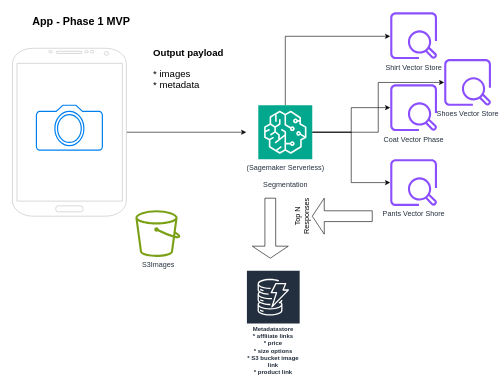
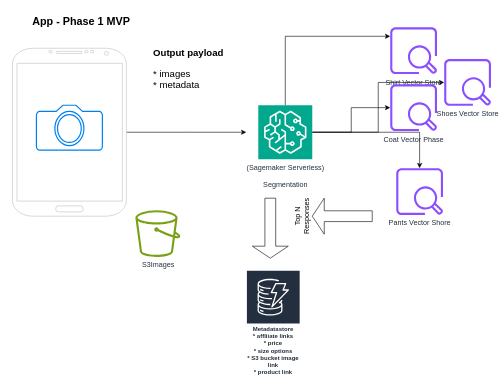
(414, 36) -> (414, 51)
(414, 183) -> (420, 192)
